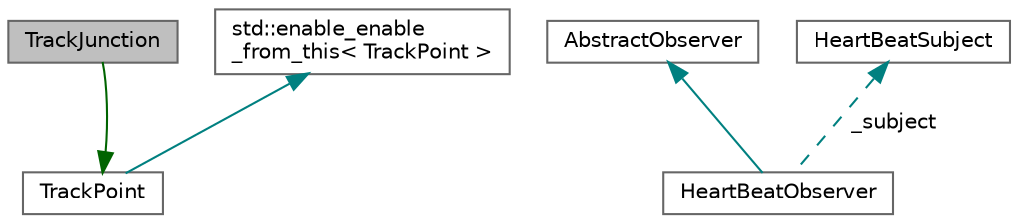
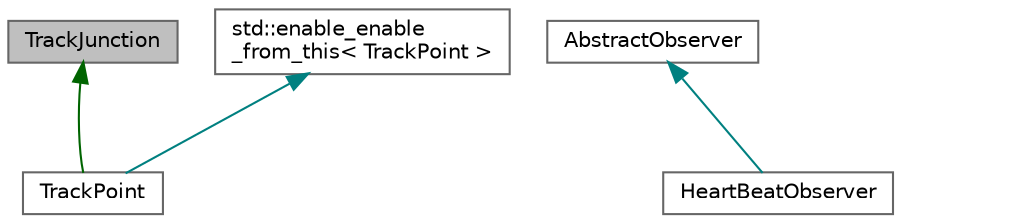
(903, 42) -> none
(107, 107) -> (79, 128)
